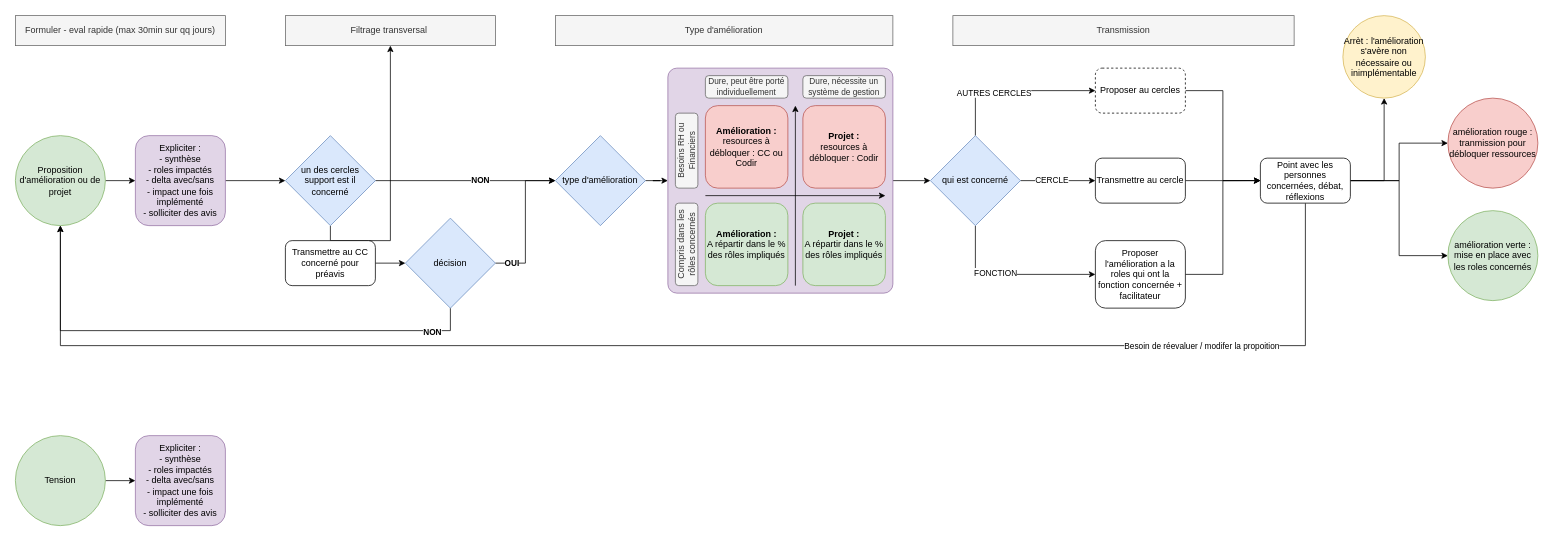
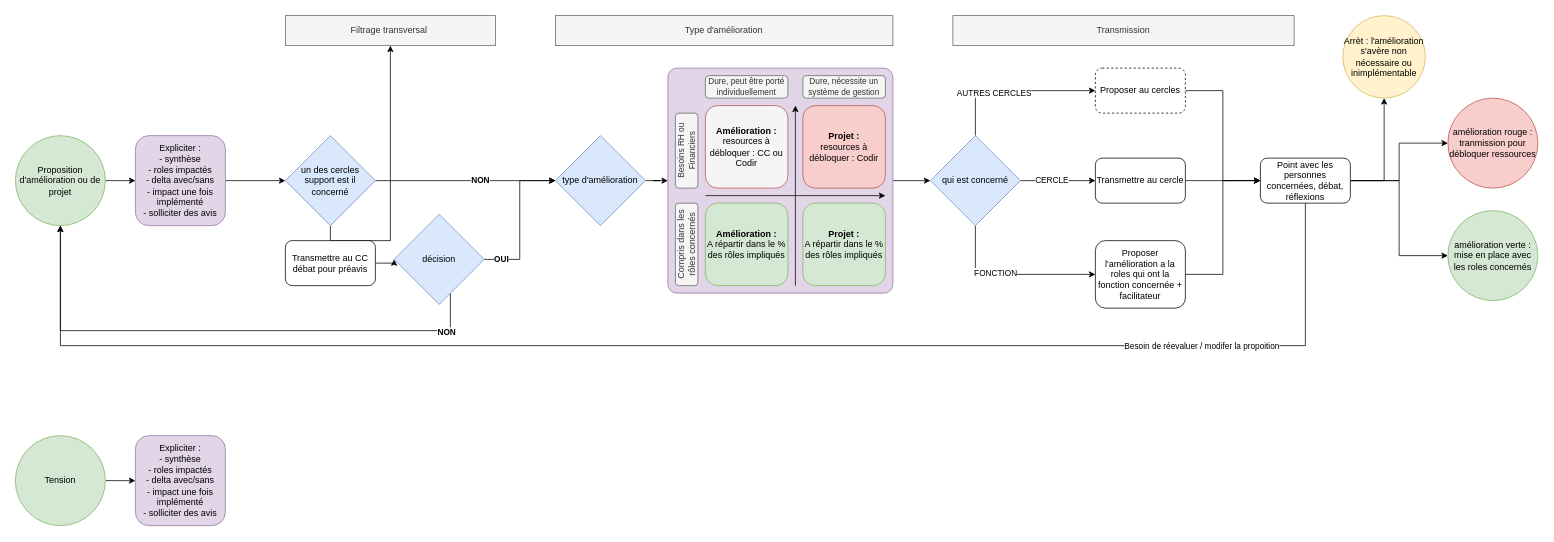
(120, 30) -> none
(747, 147) -> (747, 147)
(330, 263) -> (330, 263)
(450, 263) -> (439, 259)
